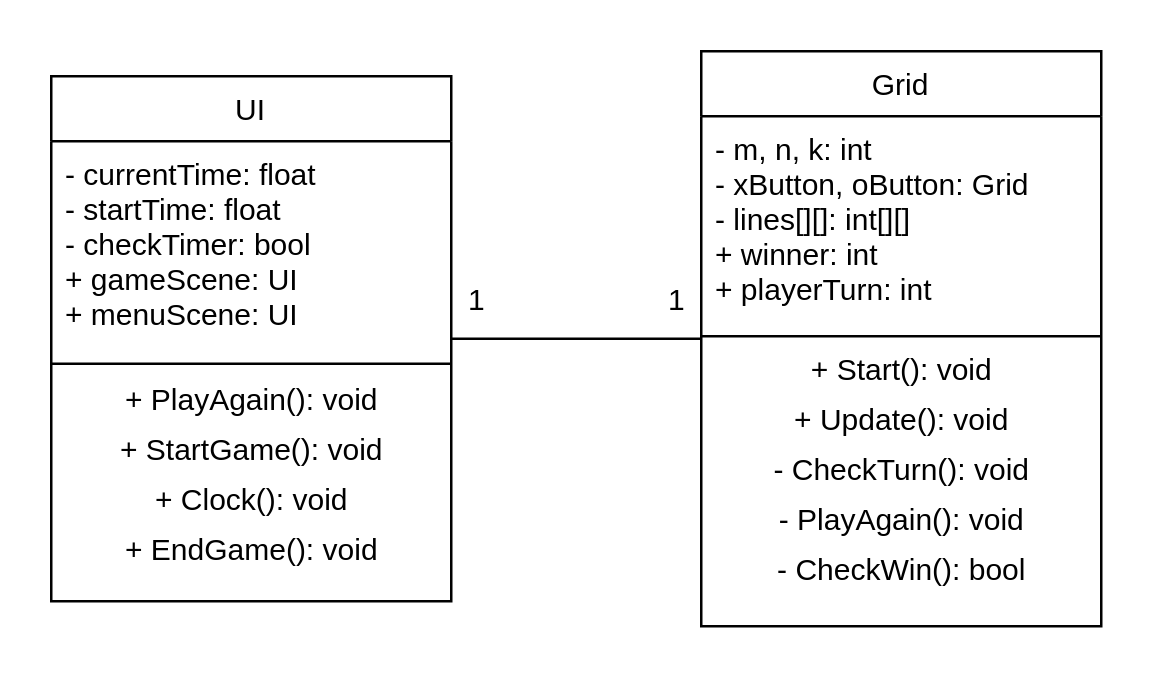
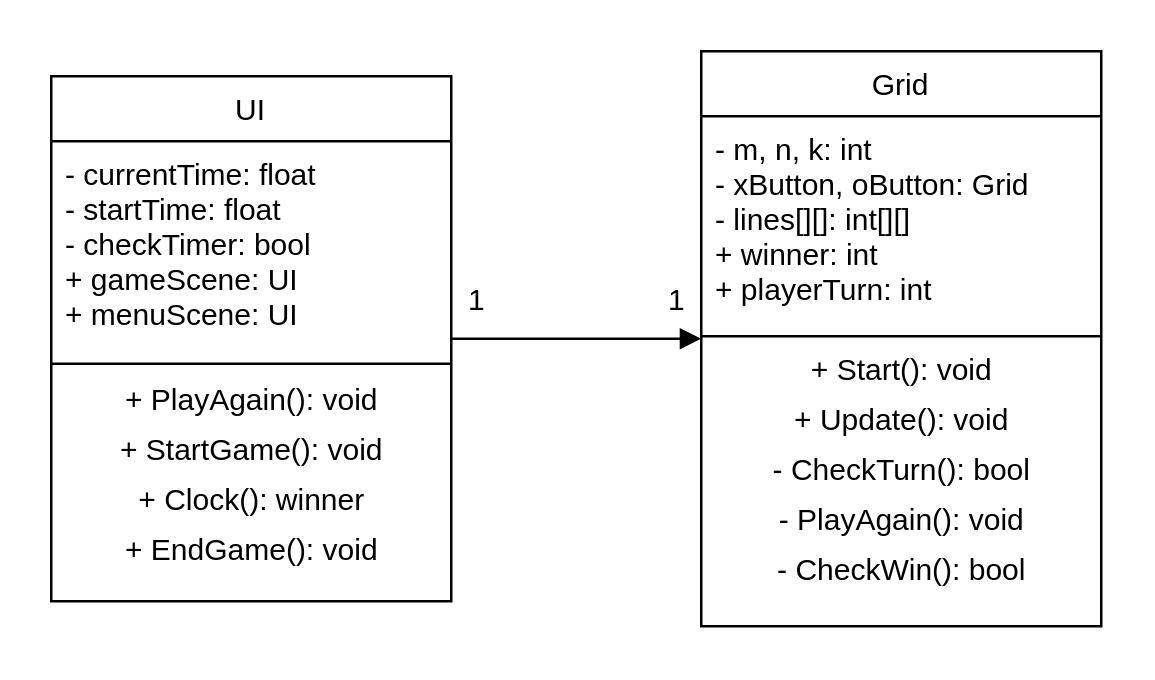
(687, 339) -> (679, 339)
(903, 471) -> (903, 471)
(253, 501) -> (253, 501)
